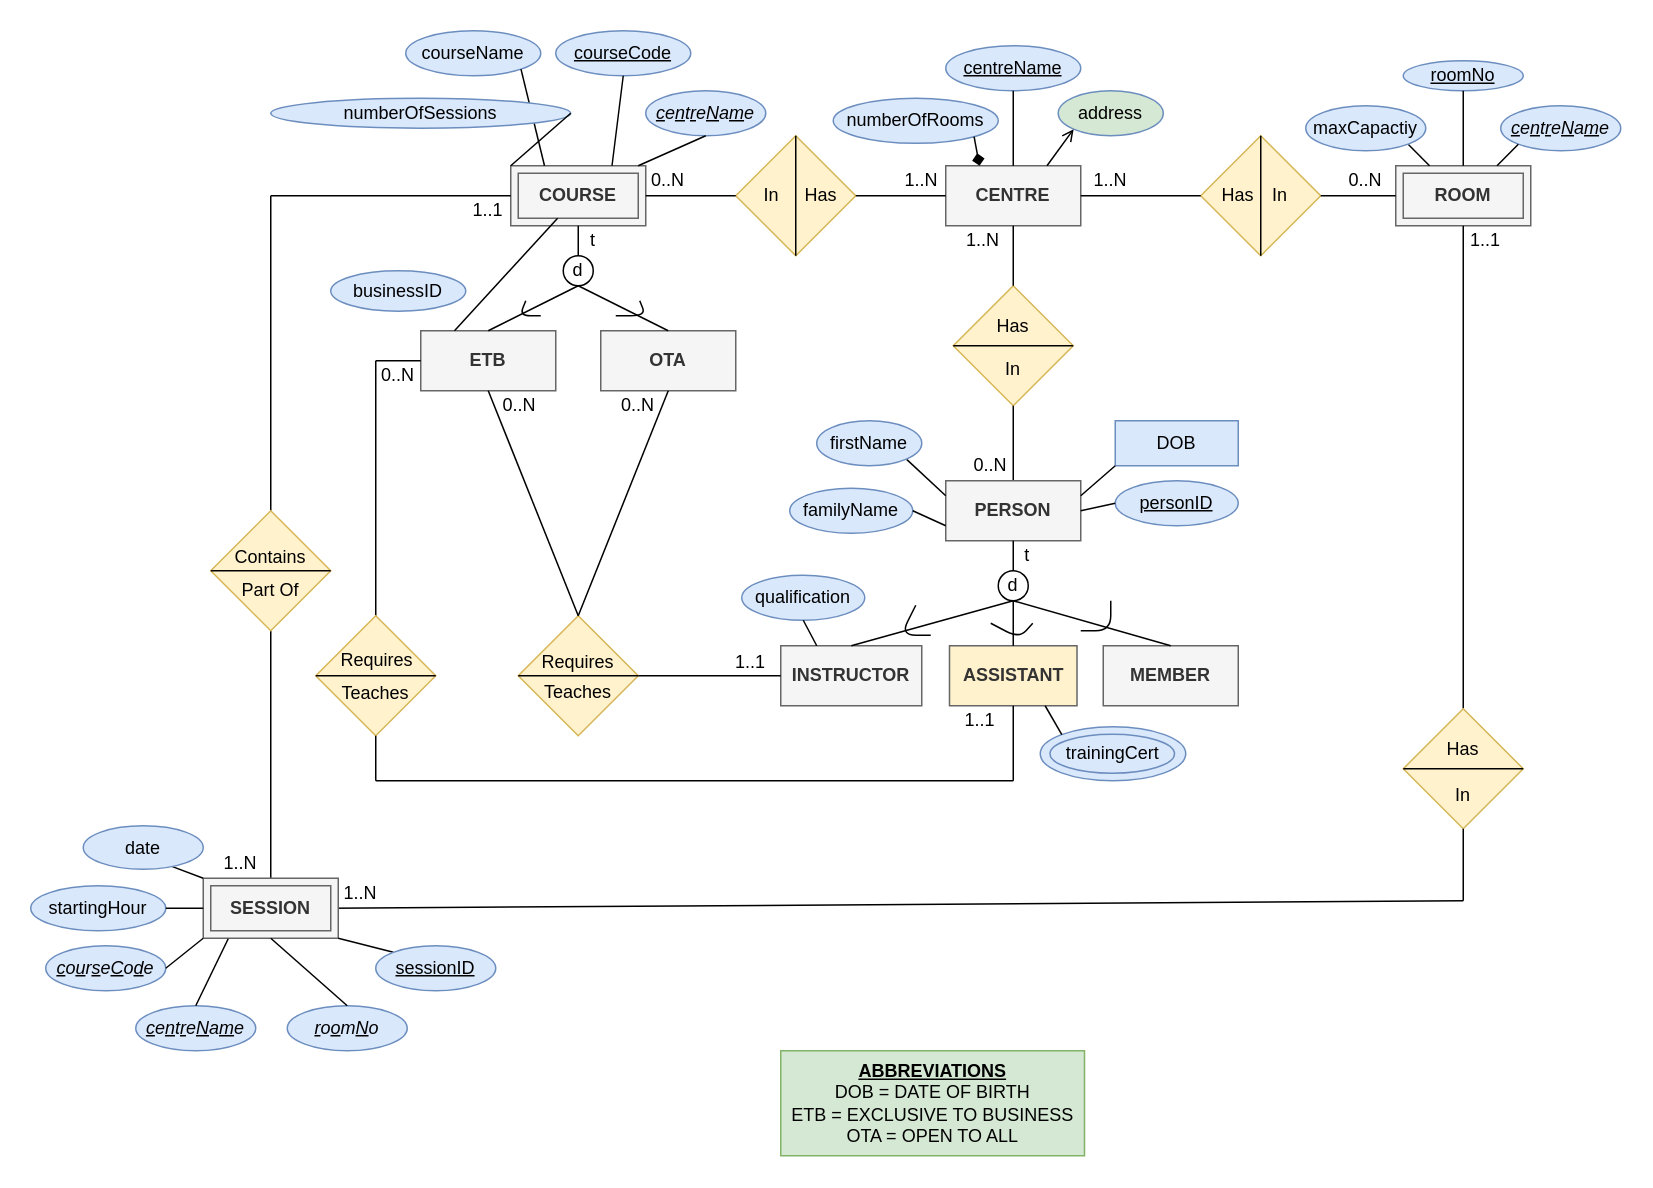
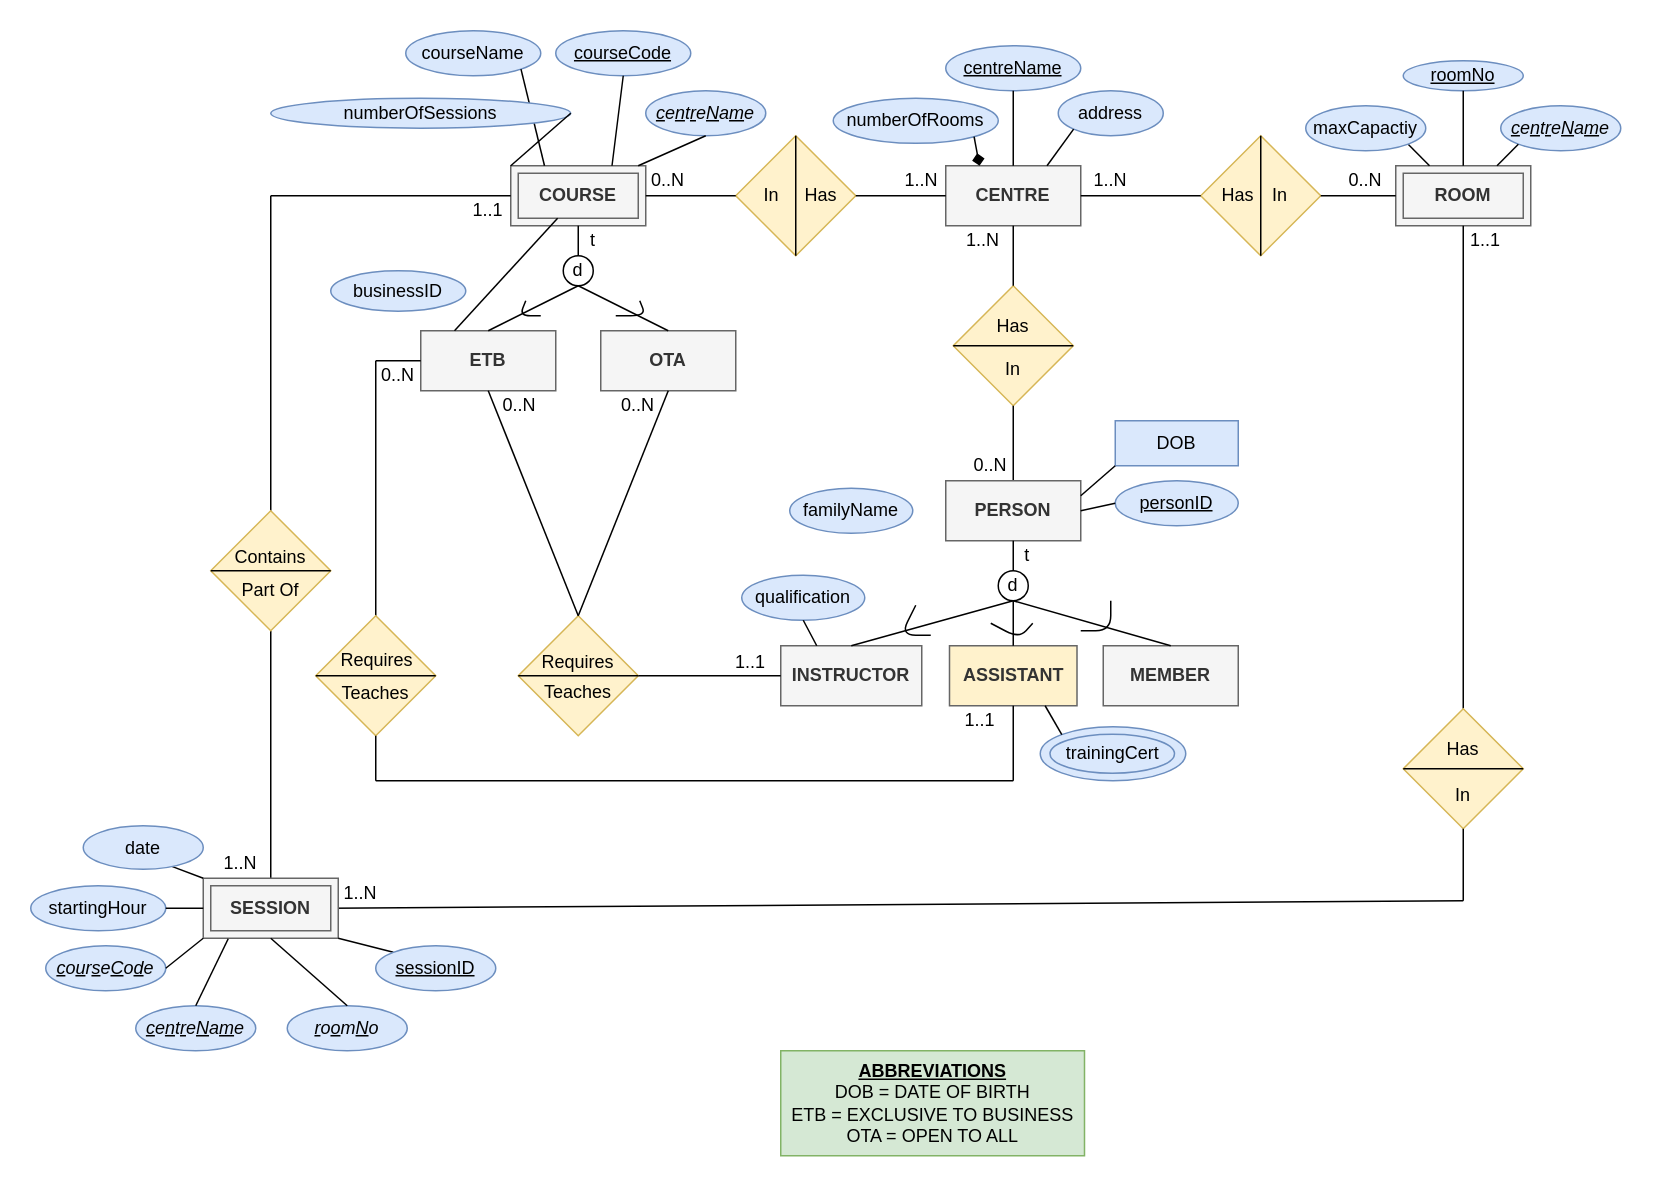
(1111, 113) -> (1111, 113)
(1070, 134) -> (1070, 134)
(869, 443) -> none
(926, 478) -> none
(929, 518) -> none
